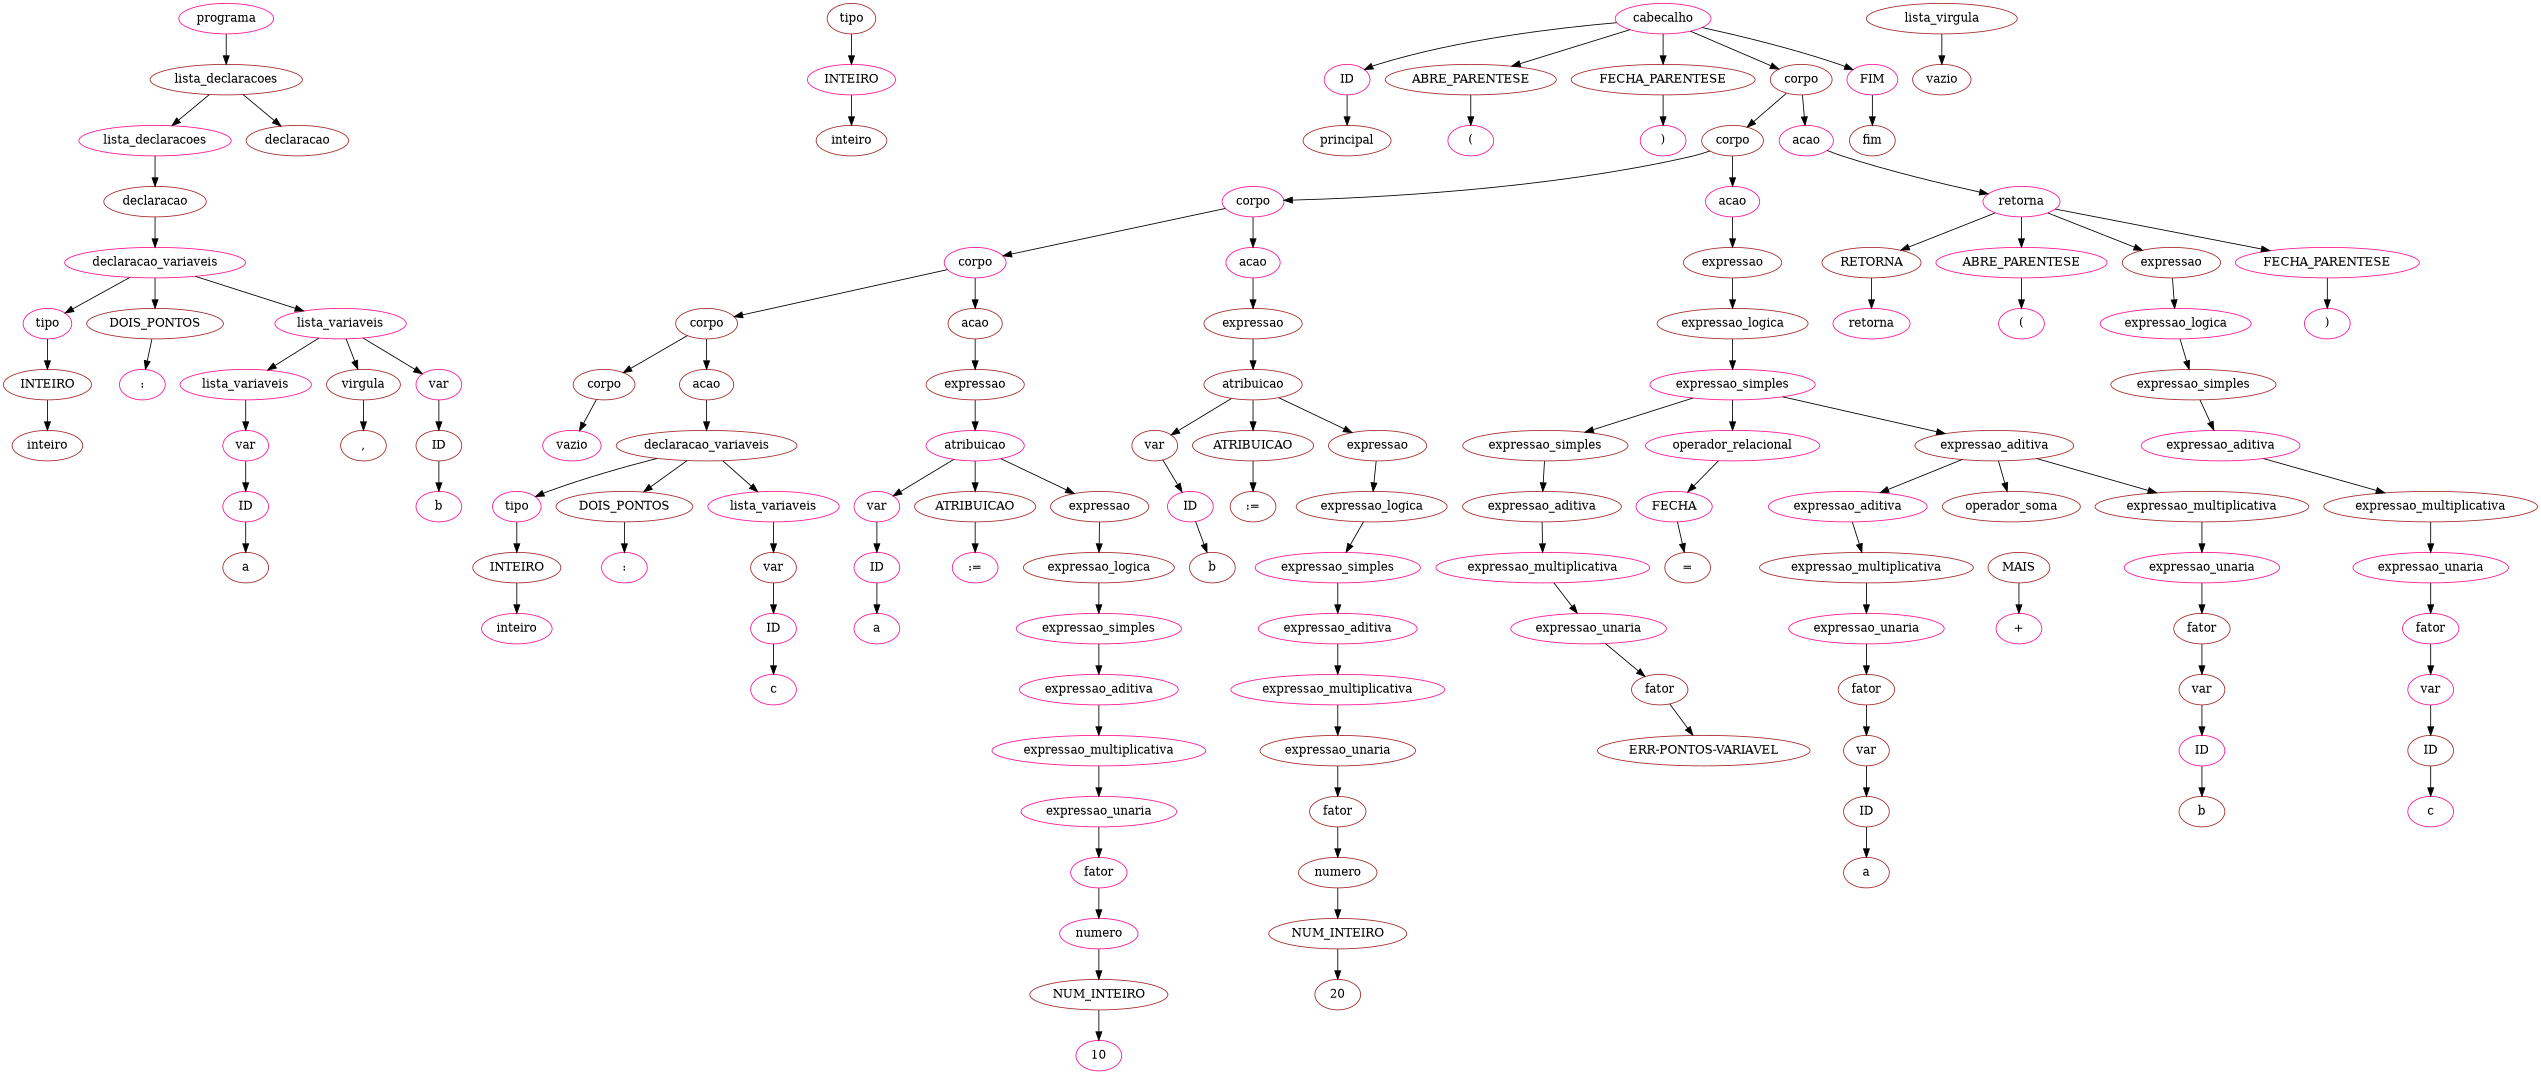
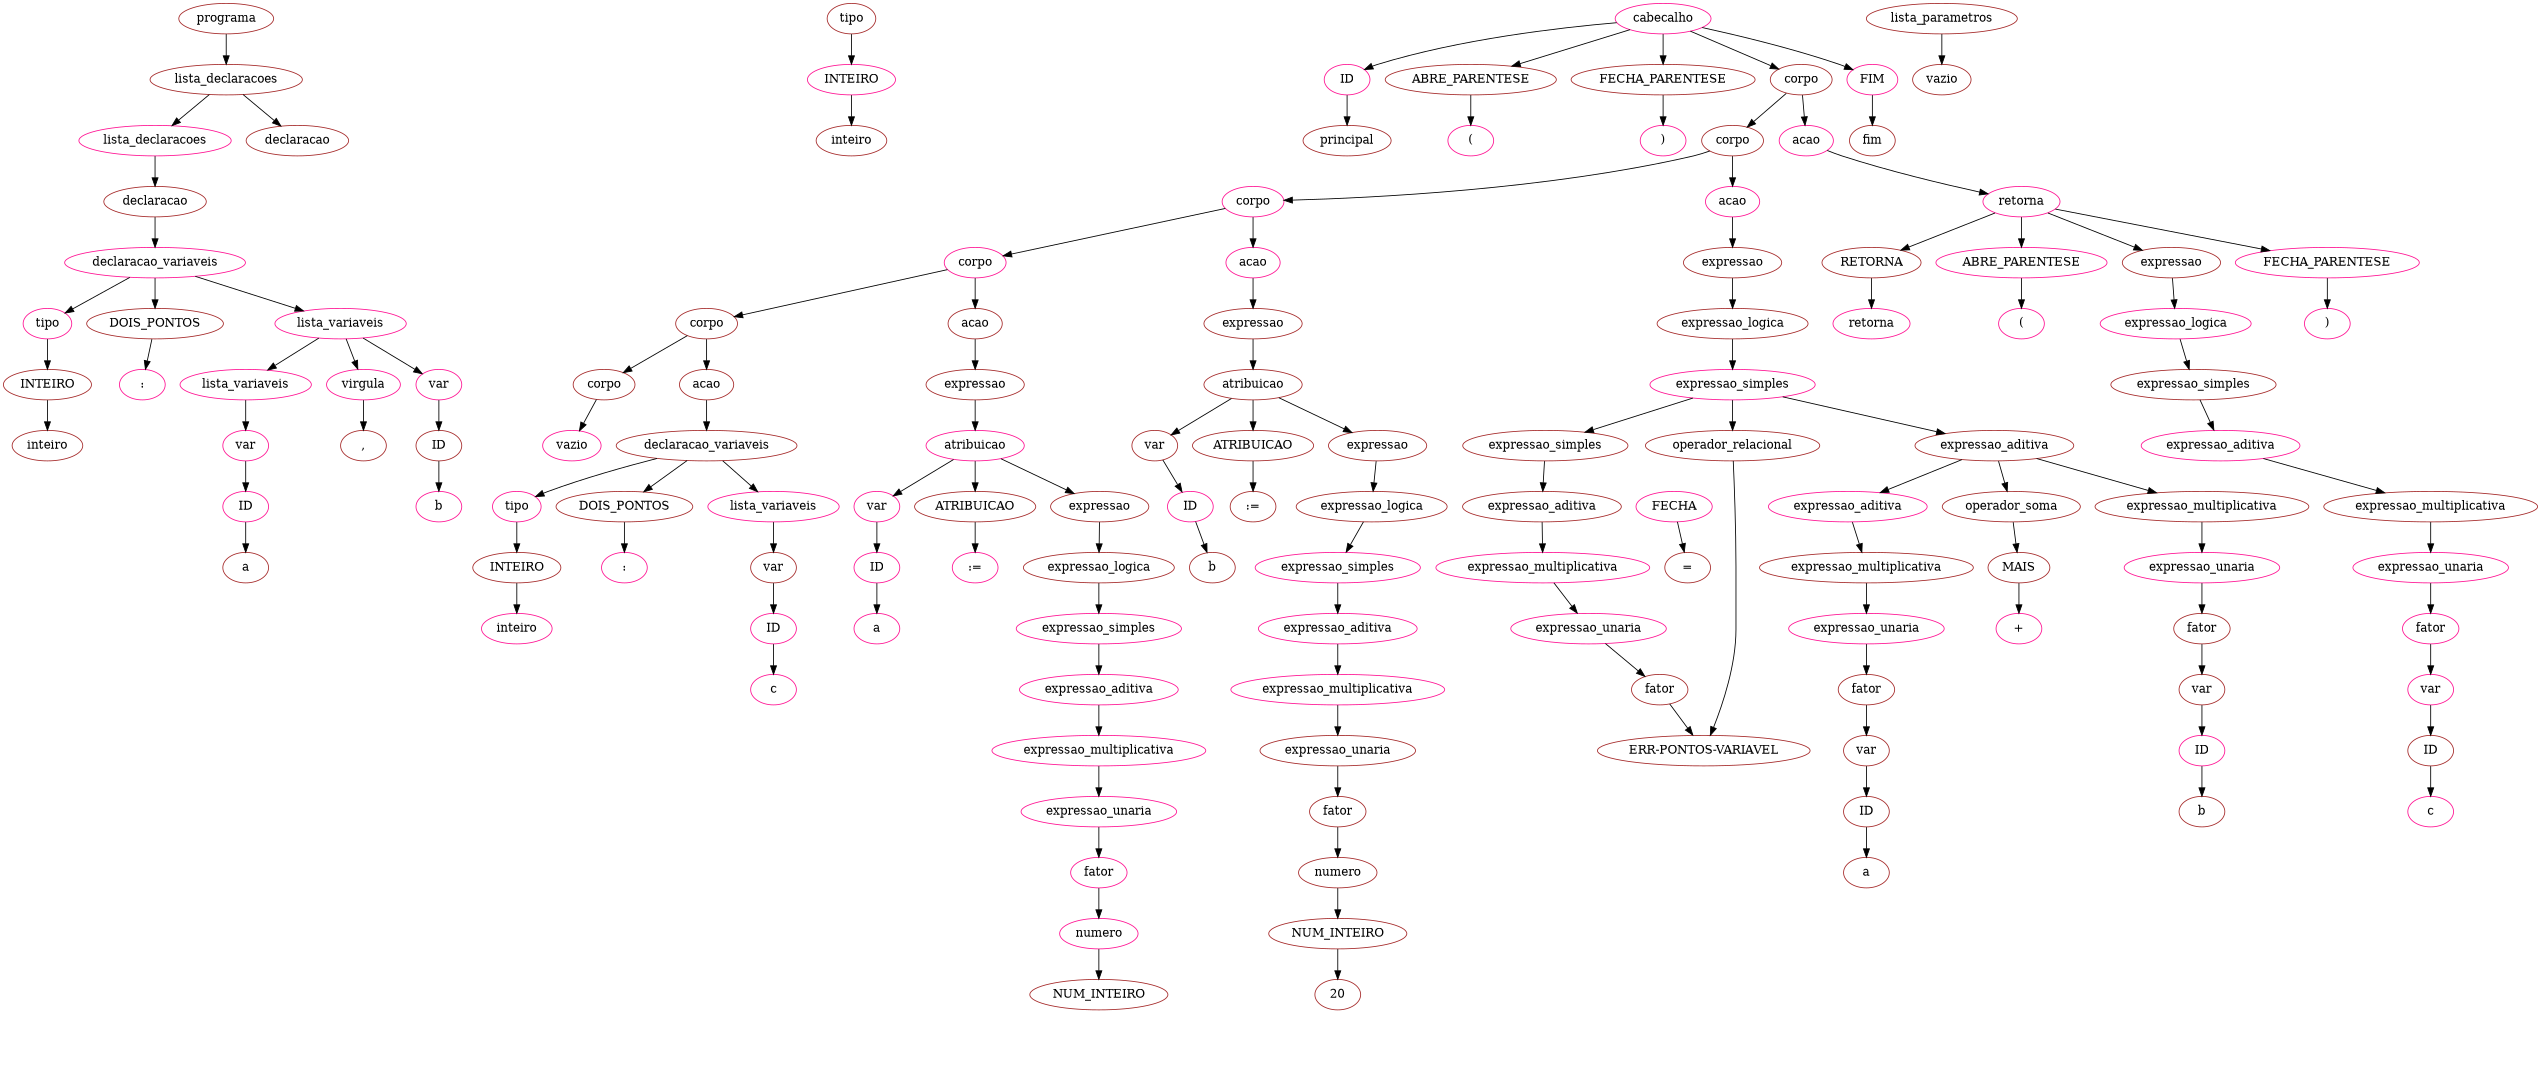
(226, 19) -> (226, 19)
(1942, 19) -> (1942, 19)
(363, 385) -> (363, 385)
(1733, 446) -> (1733, 446)
(1706, 473) -> (1736, 596)
none -> (2015, 533)
(1099, 1056) -> none
